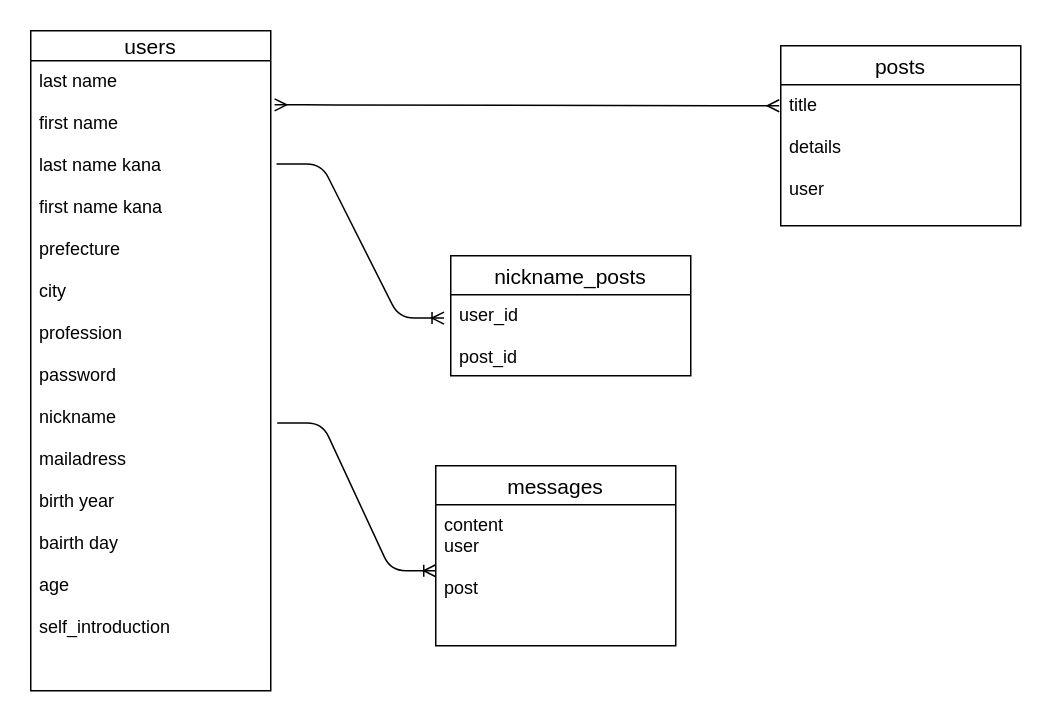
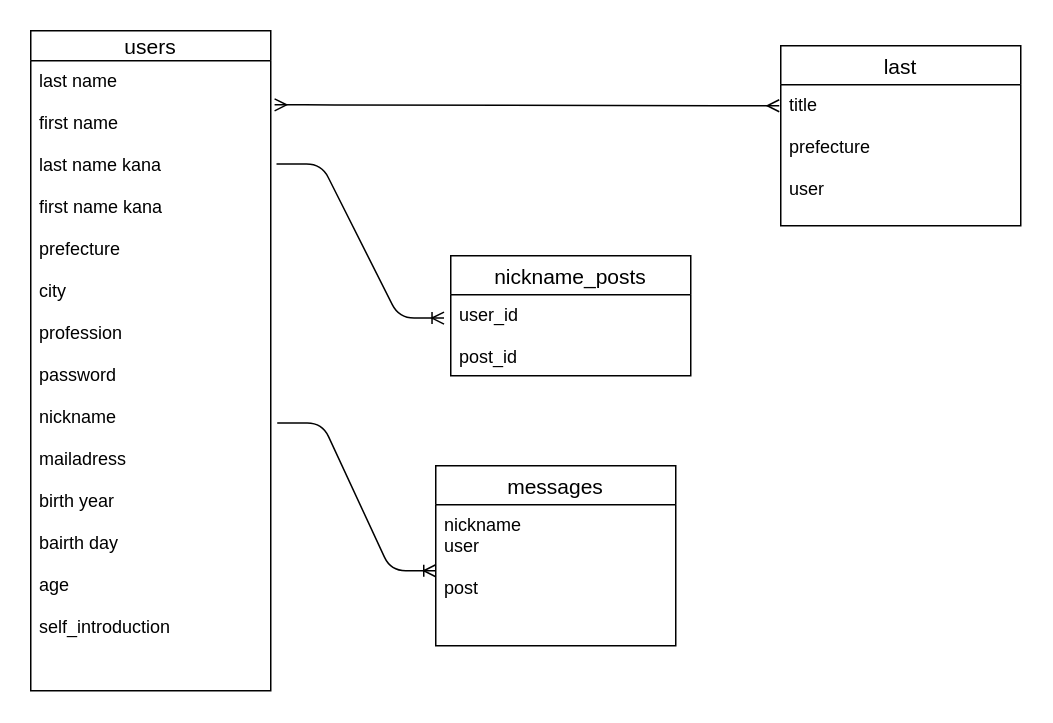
(900, 67) -> (900, 67)
(810, 105) -> (810, 105)
(479, 525) -> (482, 525)
